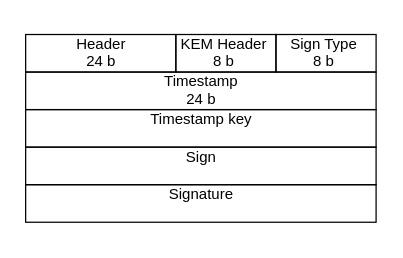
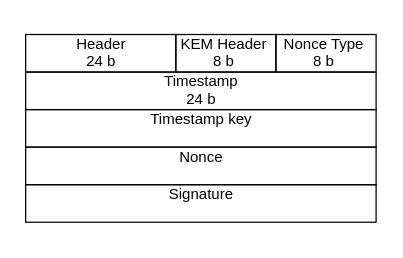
(324, 44) -> (324, 44)
(201, 157) -> (201, 157)
